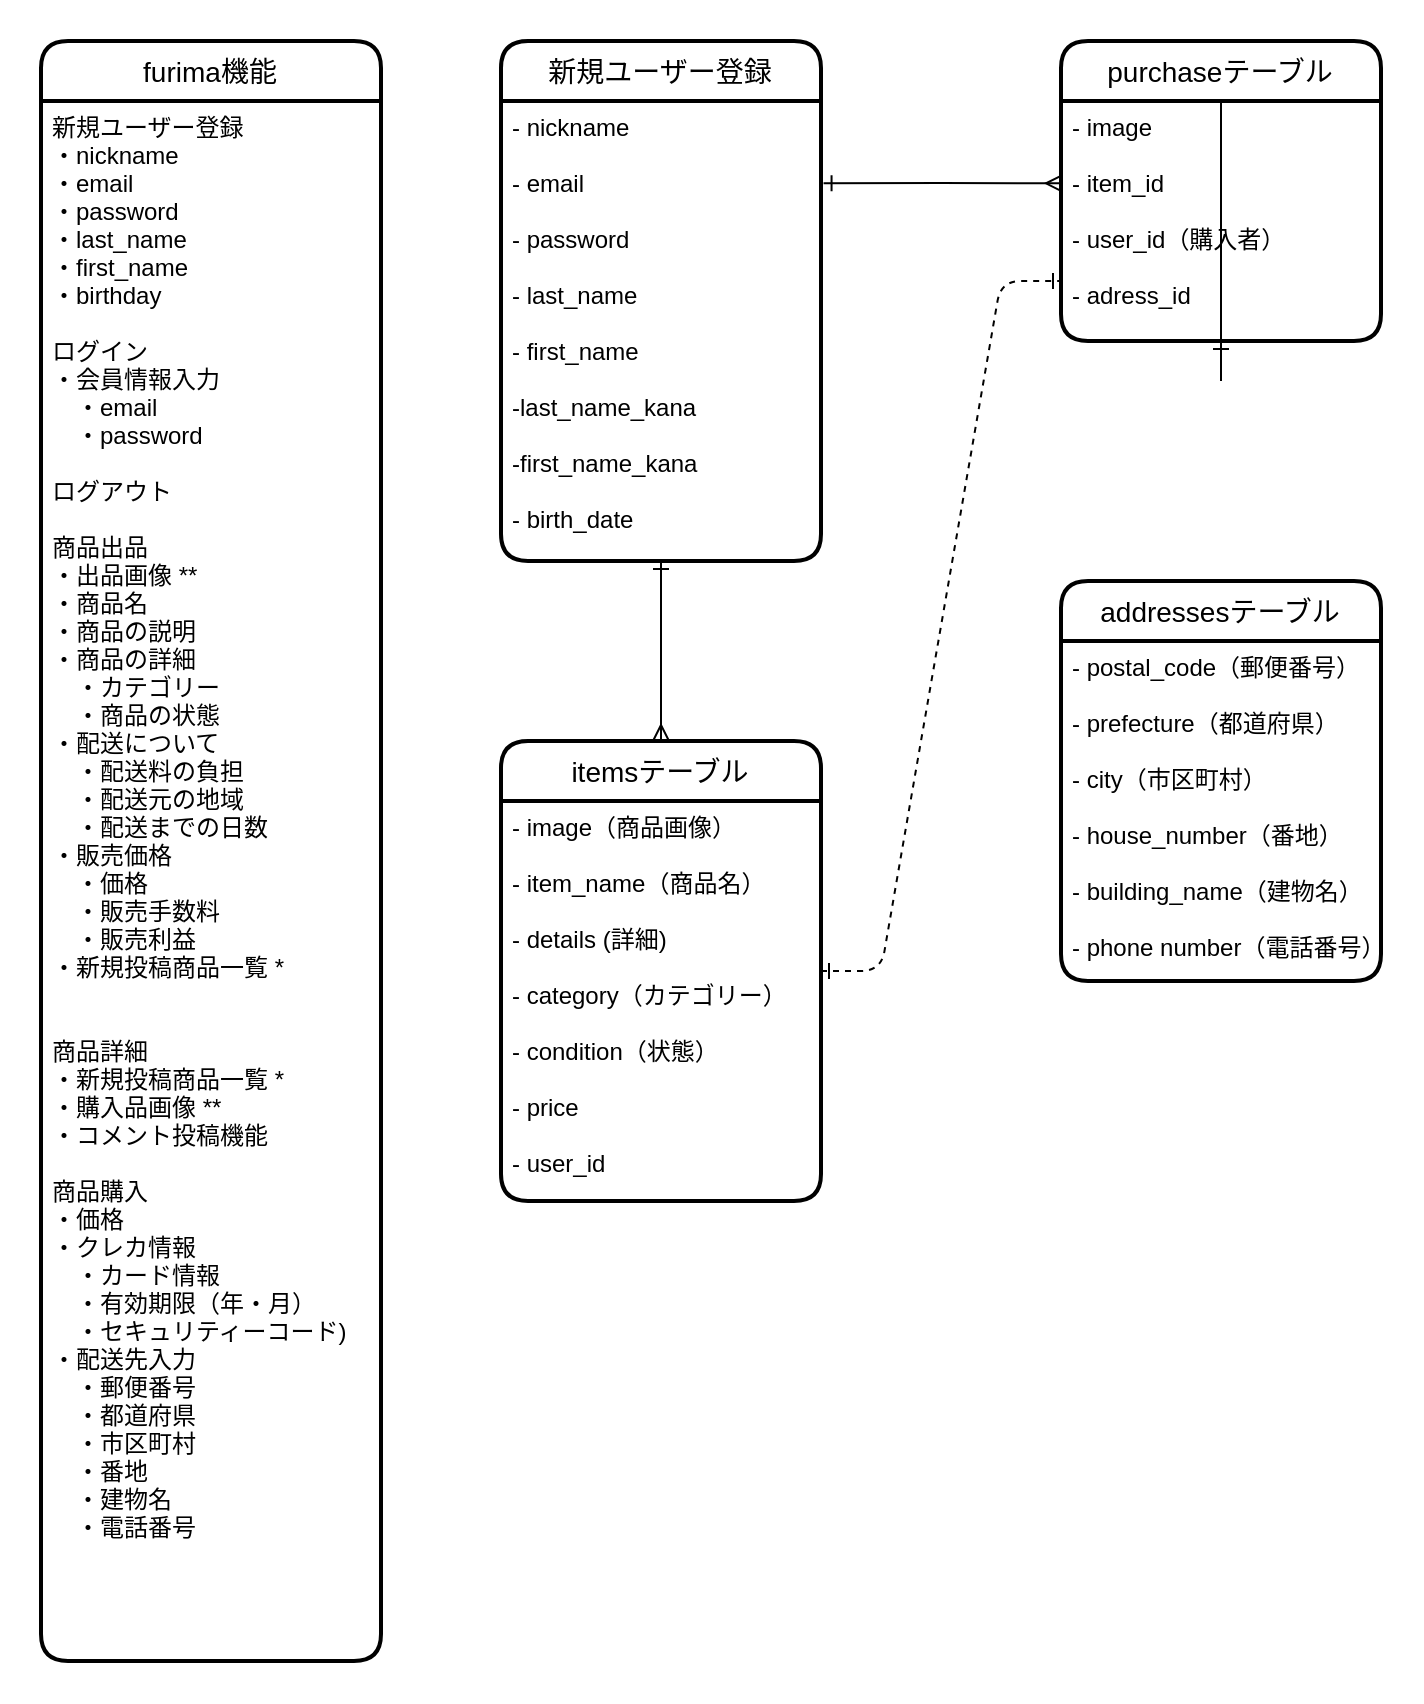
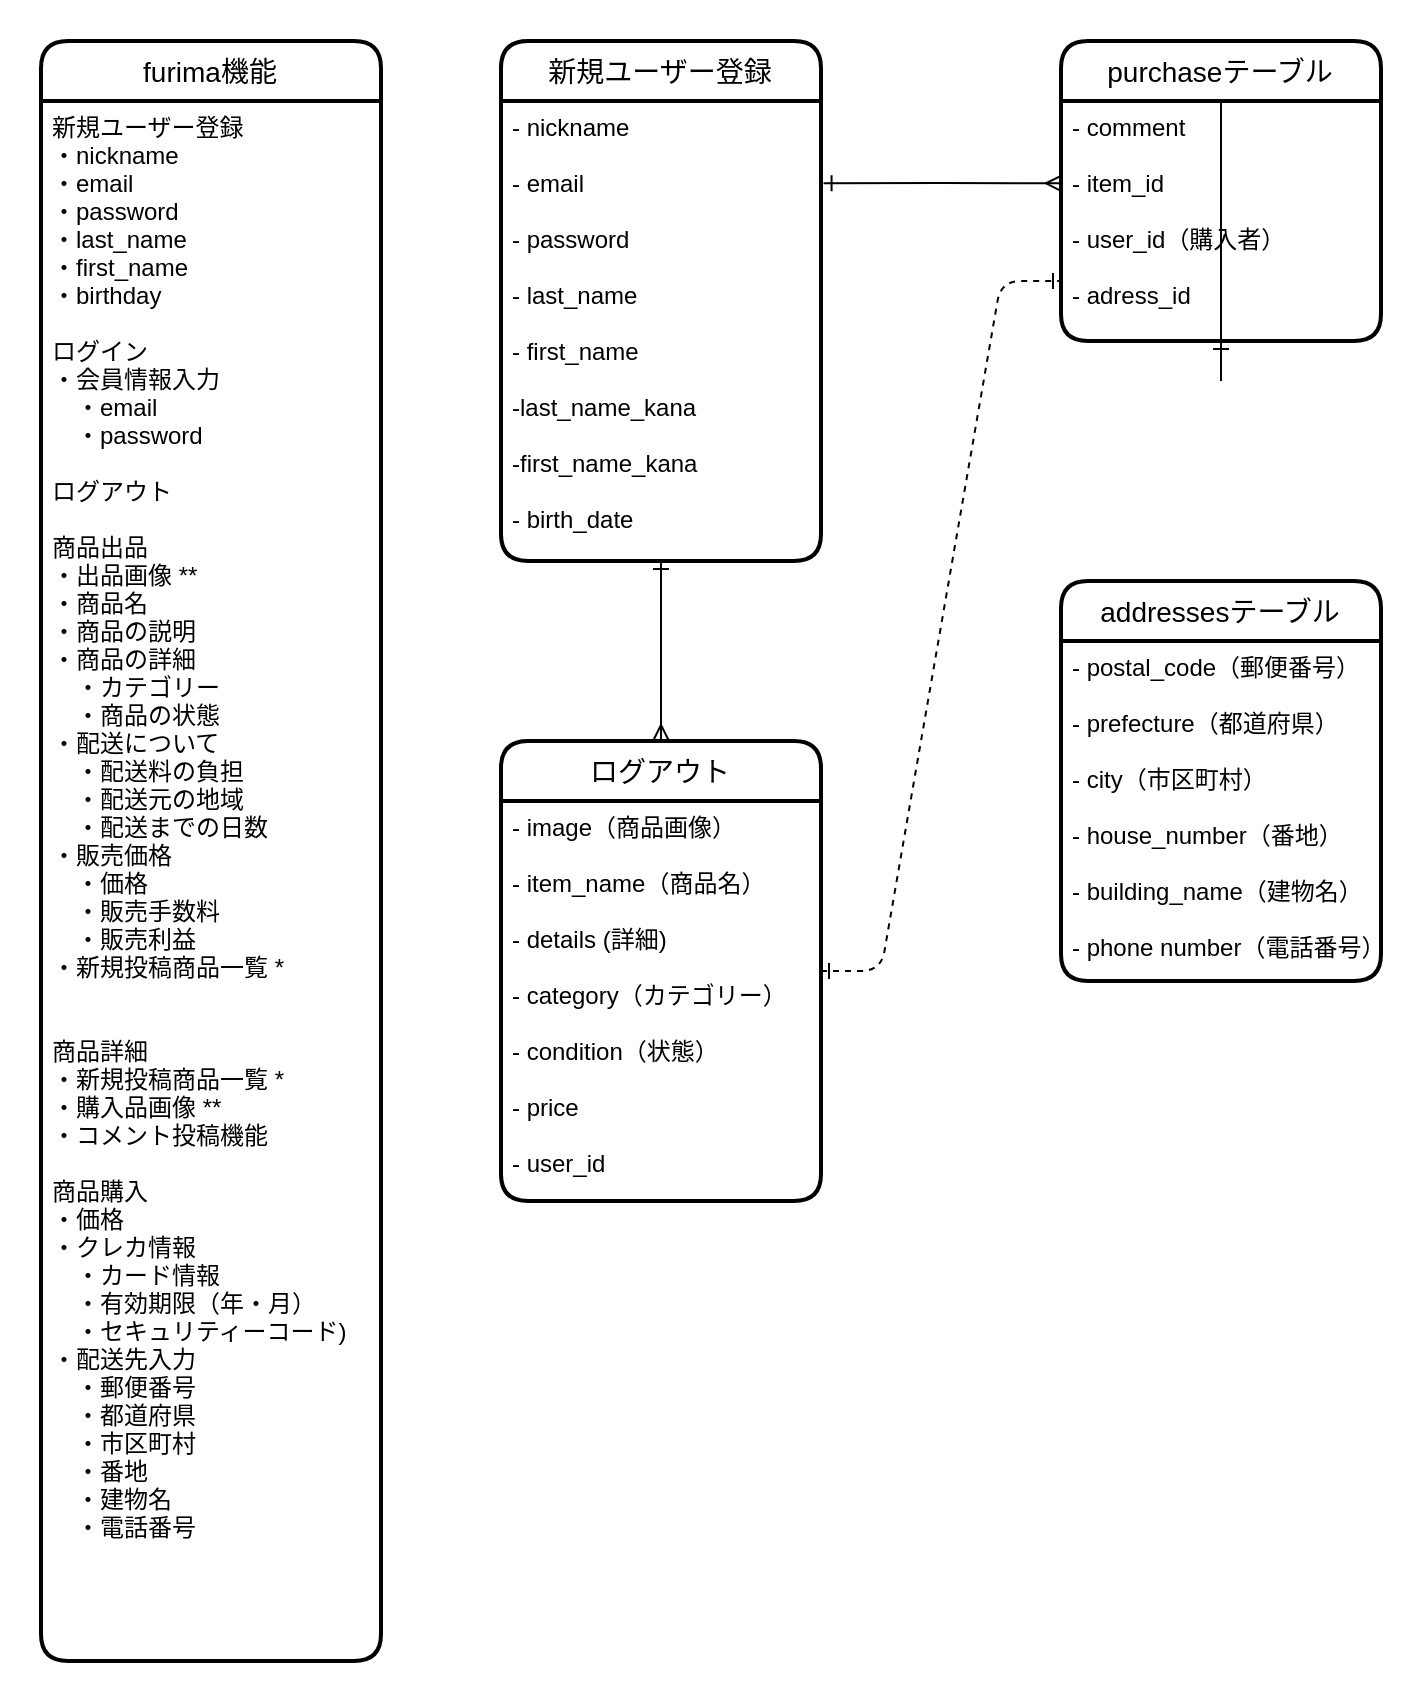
(1113, 128) -> (1129, 128)
(660, 773) -> (660, 773)
